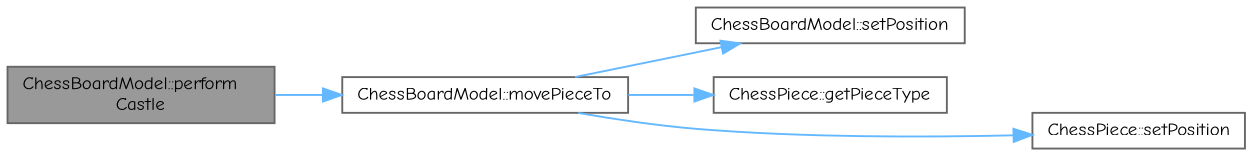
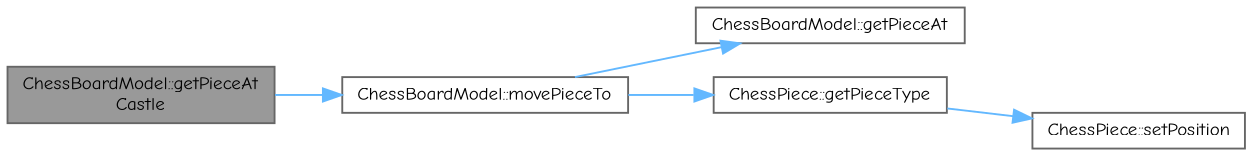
(830, 25) -> (830, 25)
(141, 95) -> (141, 95)
(795, 134) -> (980, 112)
